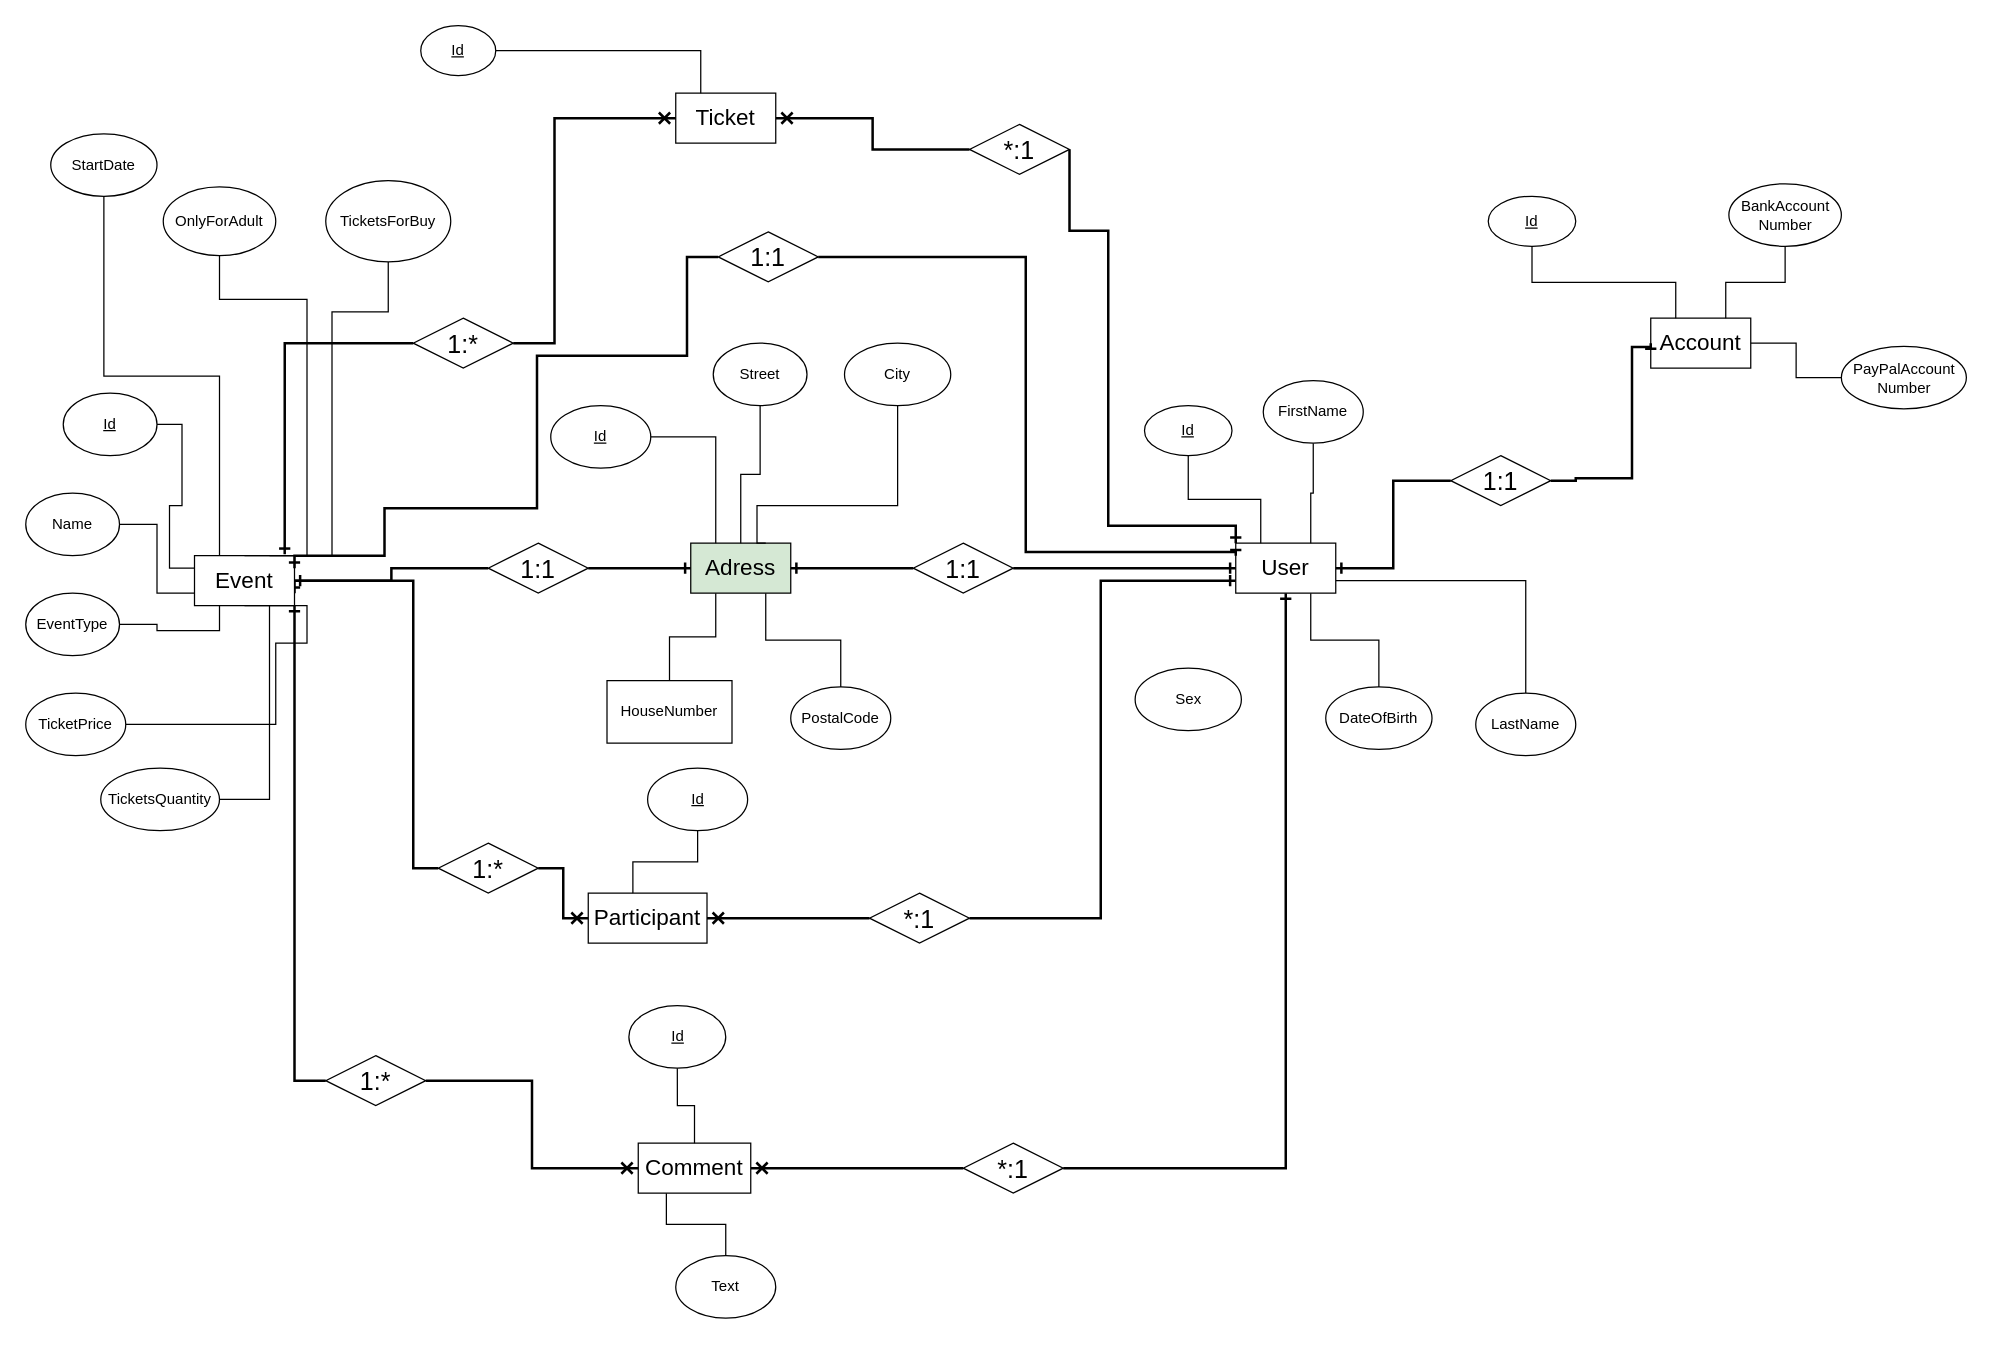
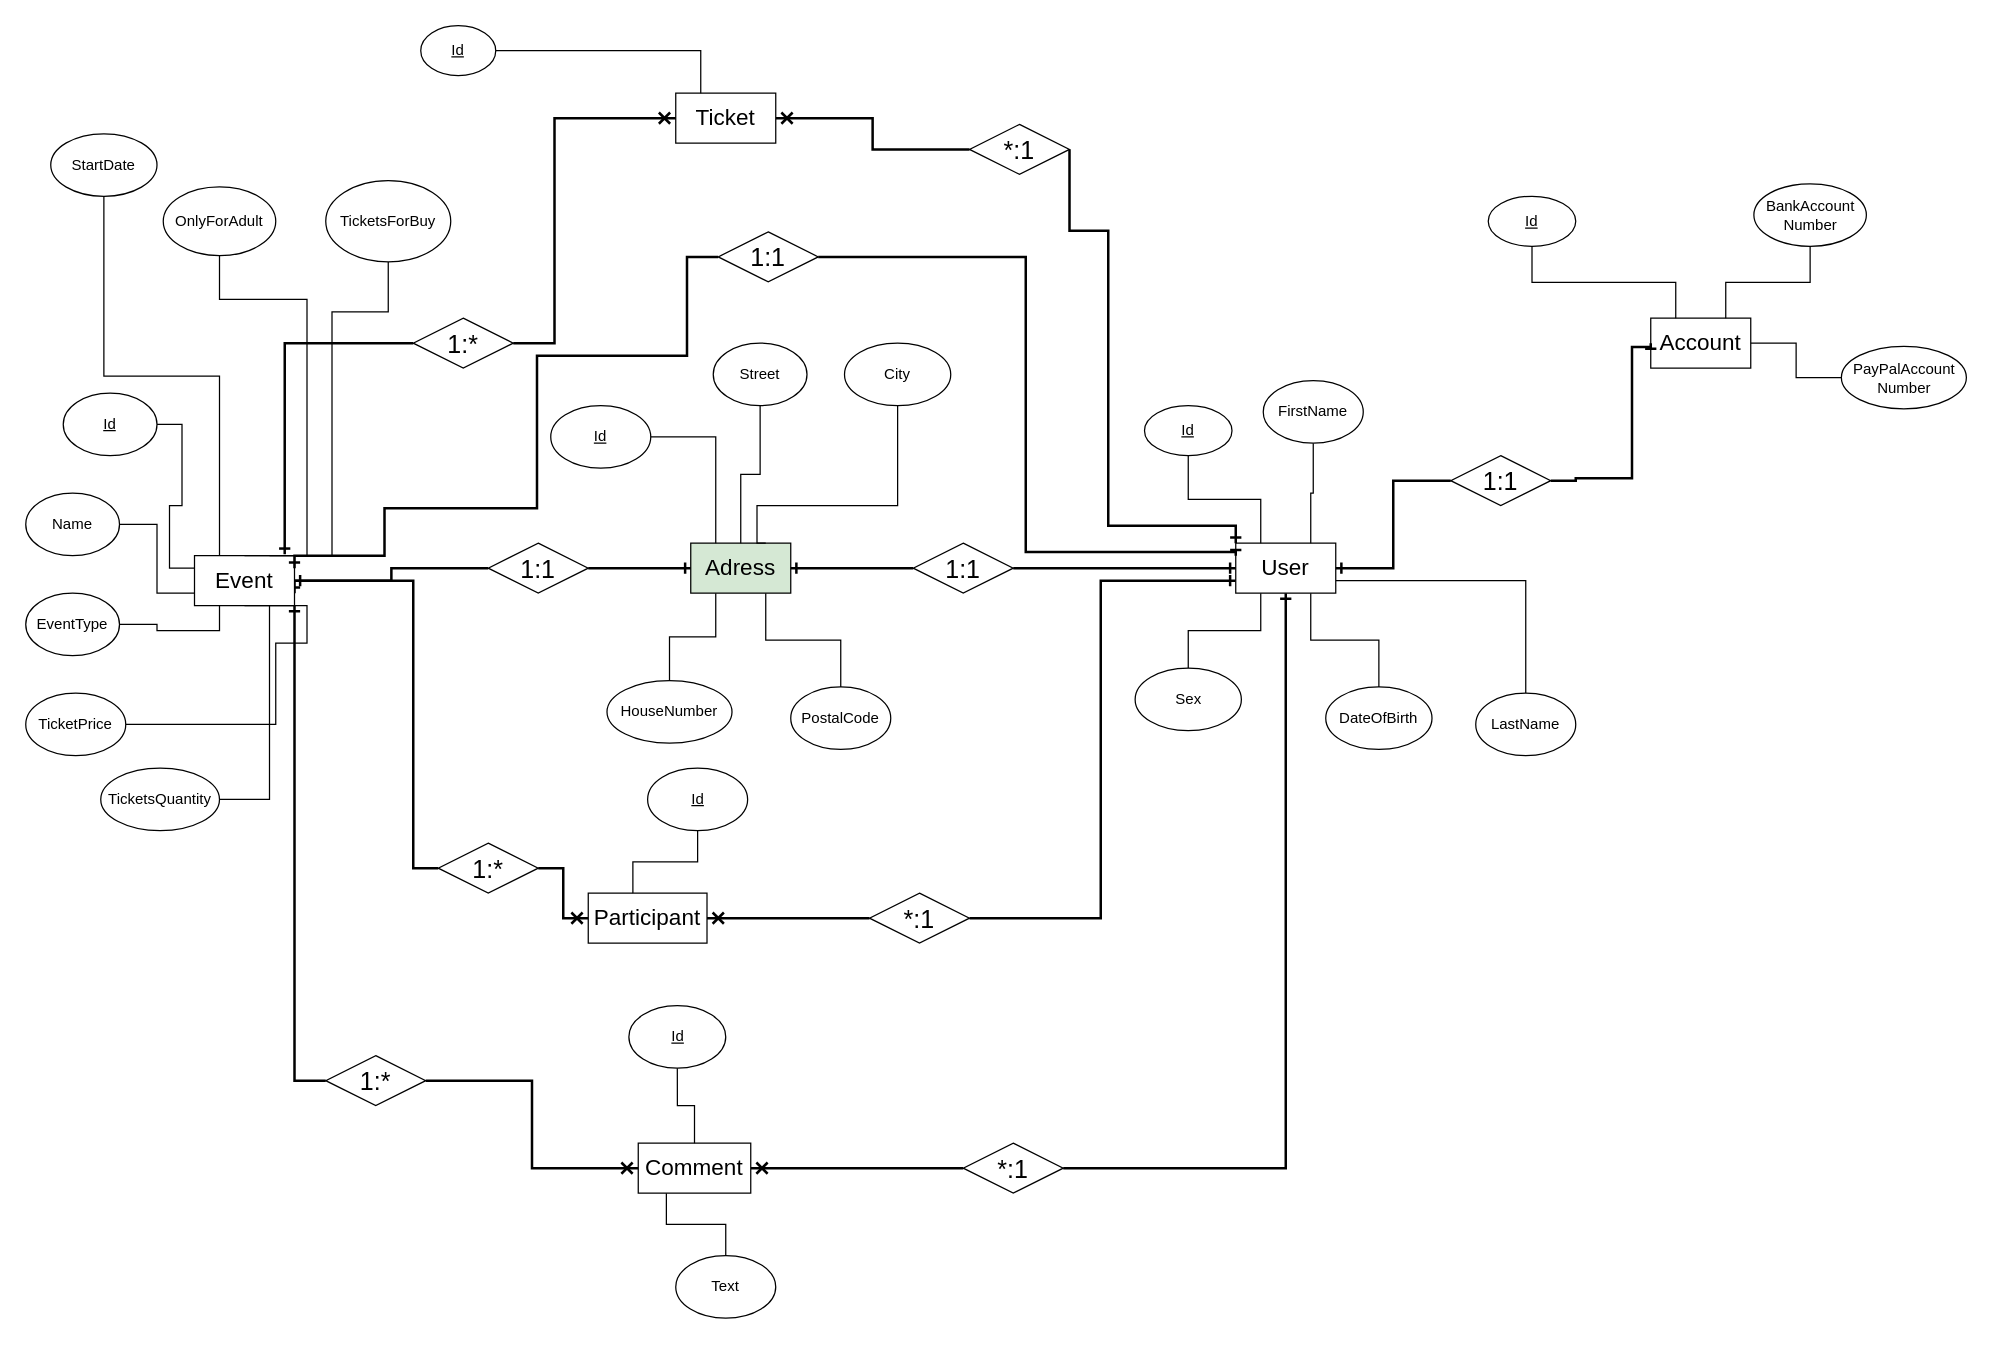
(1785, 215) -> (1810, 215)
none -> (1224, 631)
(669, 712) -> (669, 712)
